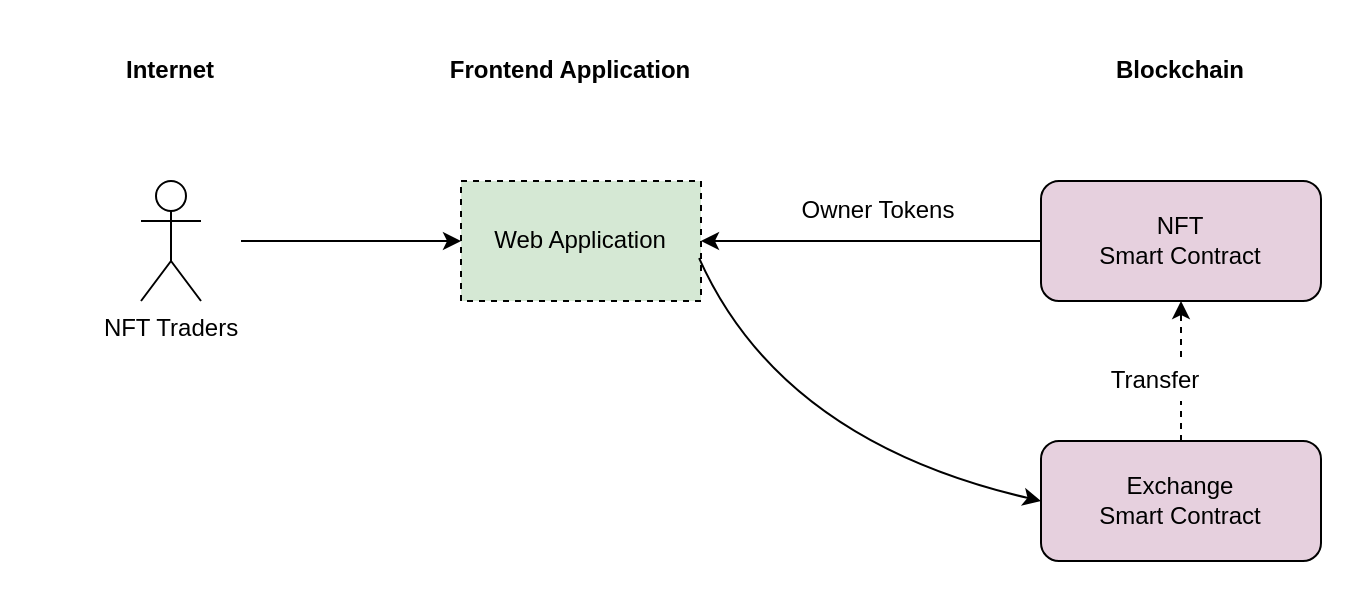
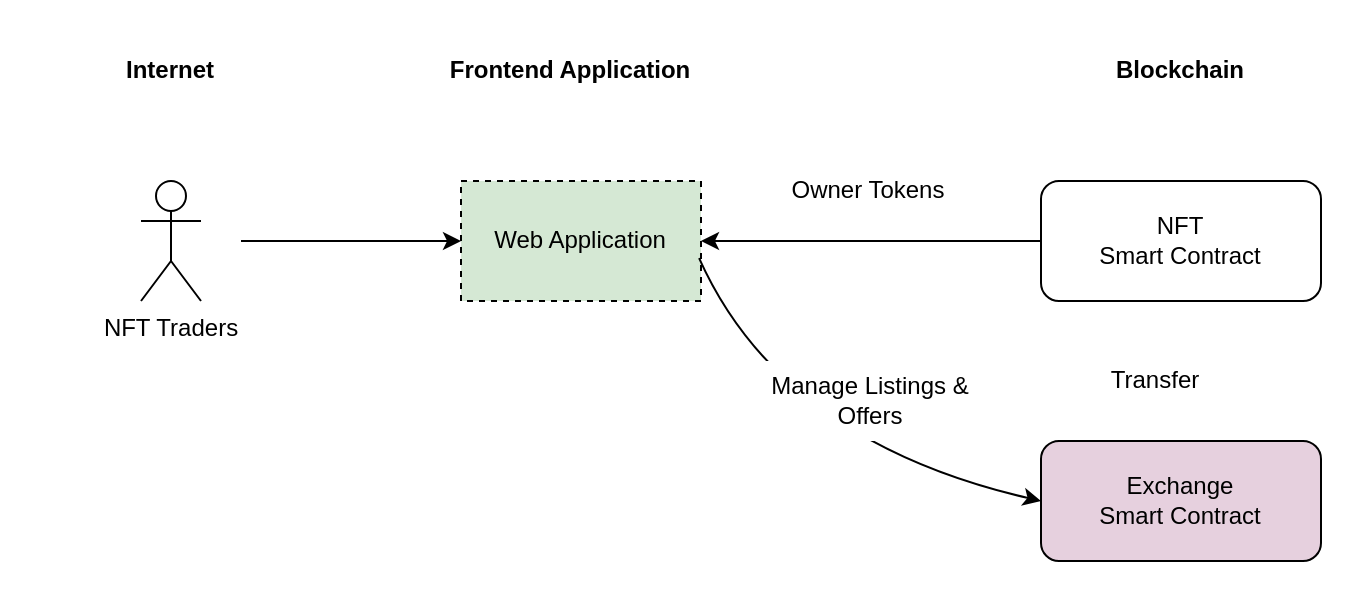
(879, 211) -> (869, 191)
(1181, 241) -> (1181, 241)
(1181, 337) -> none
none -> (871, 401)
